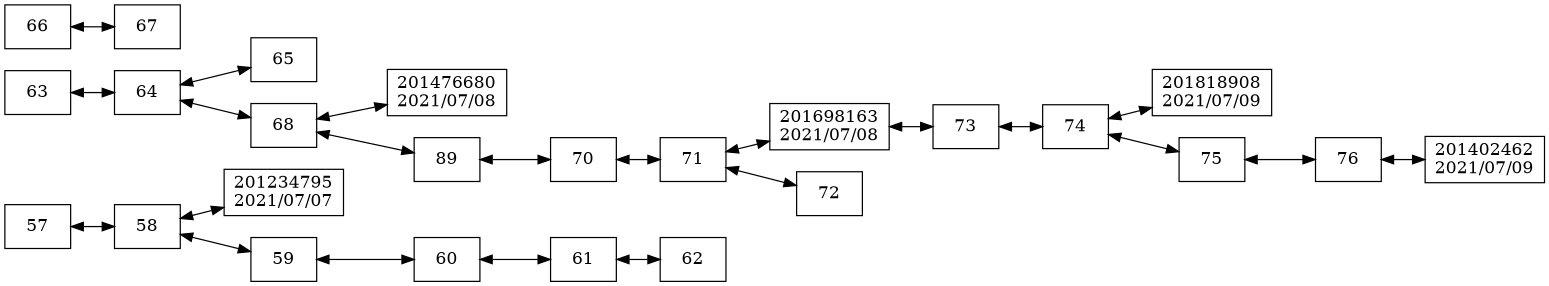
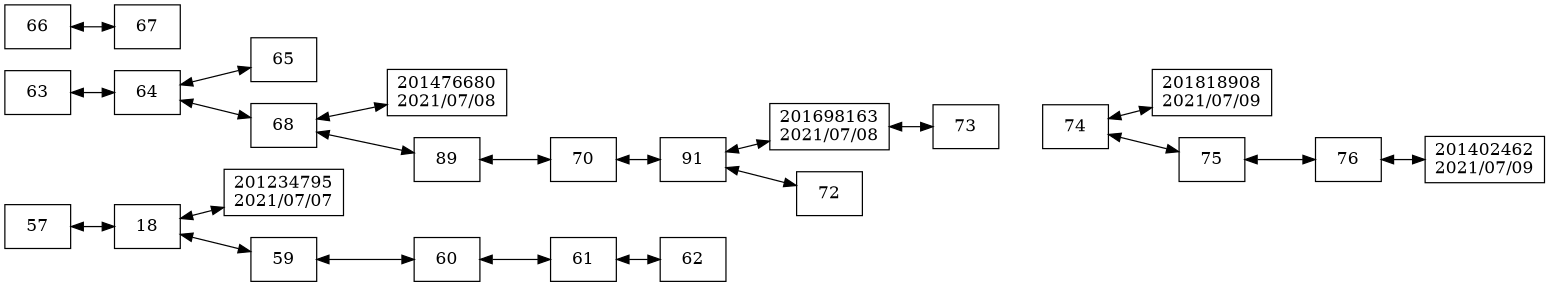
(1021, 127) -> none
(693, 160) -> (693, 160)
(147, 227) -> (147, 227)
